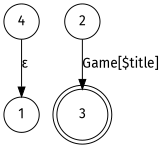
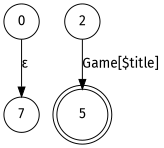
(22, 22) -> (22, 22)
(22, 115) -> (22, 115)
(82, 115) -> (82, 115)
